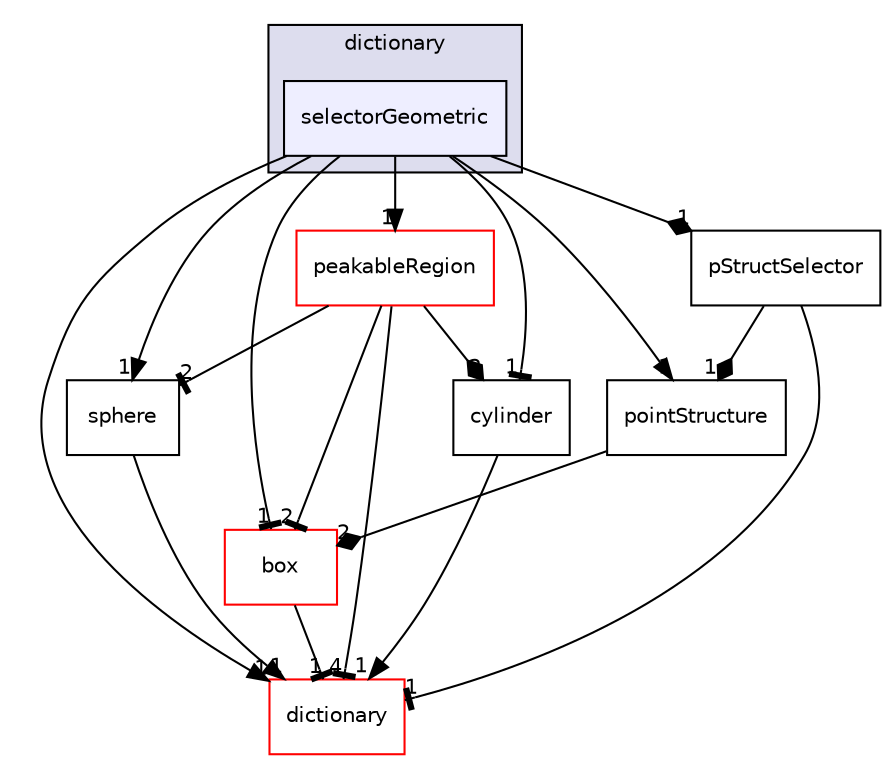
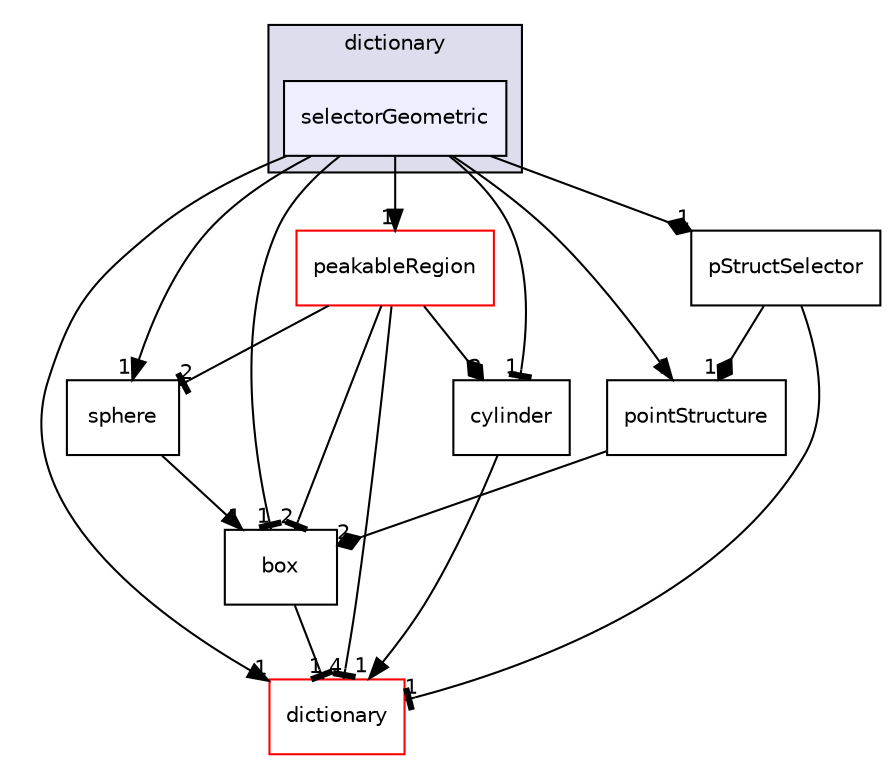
(281, 567) -> (281, 567)
(184, 571) -> (194, 485)
